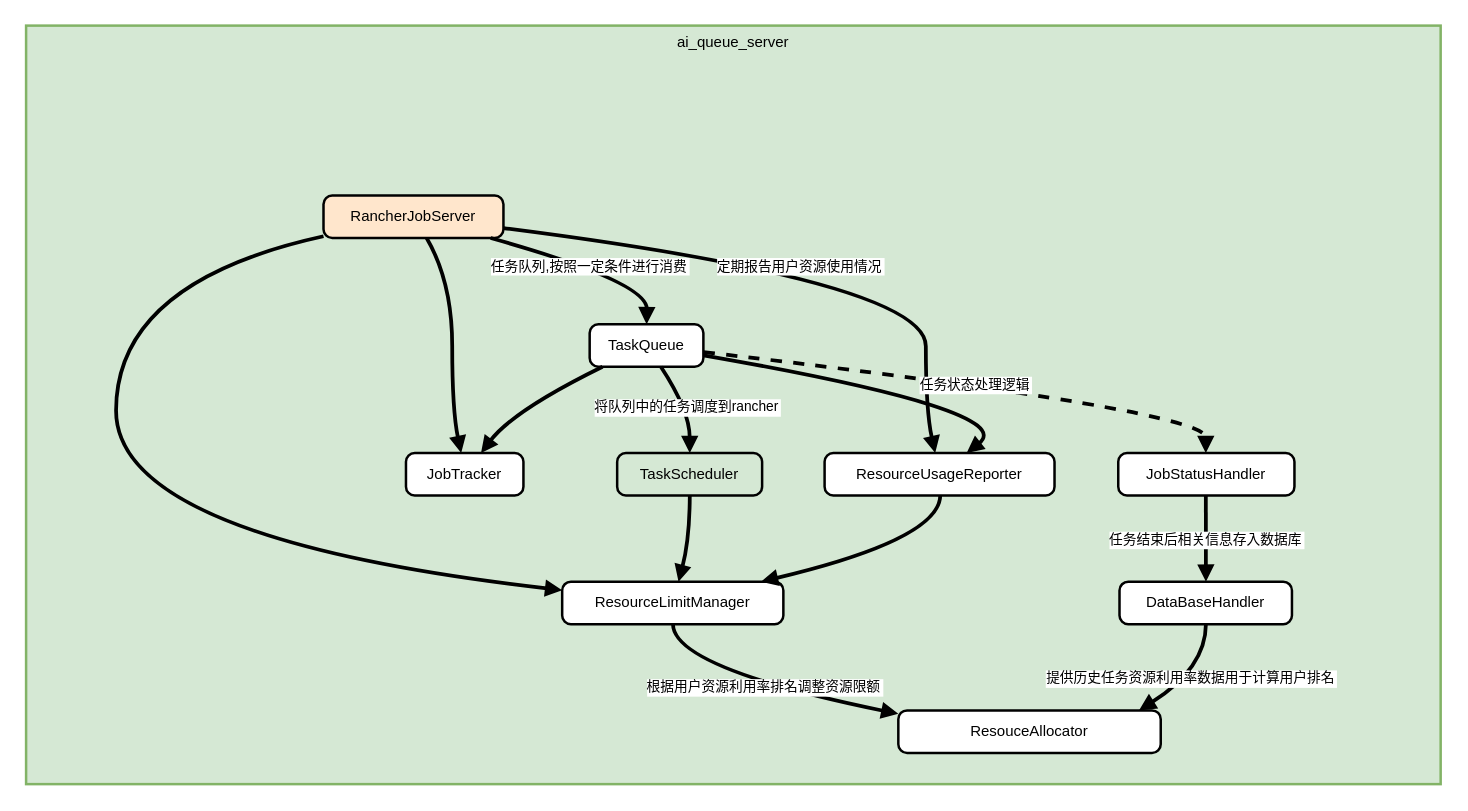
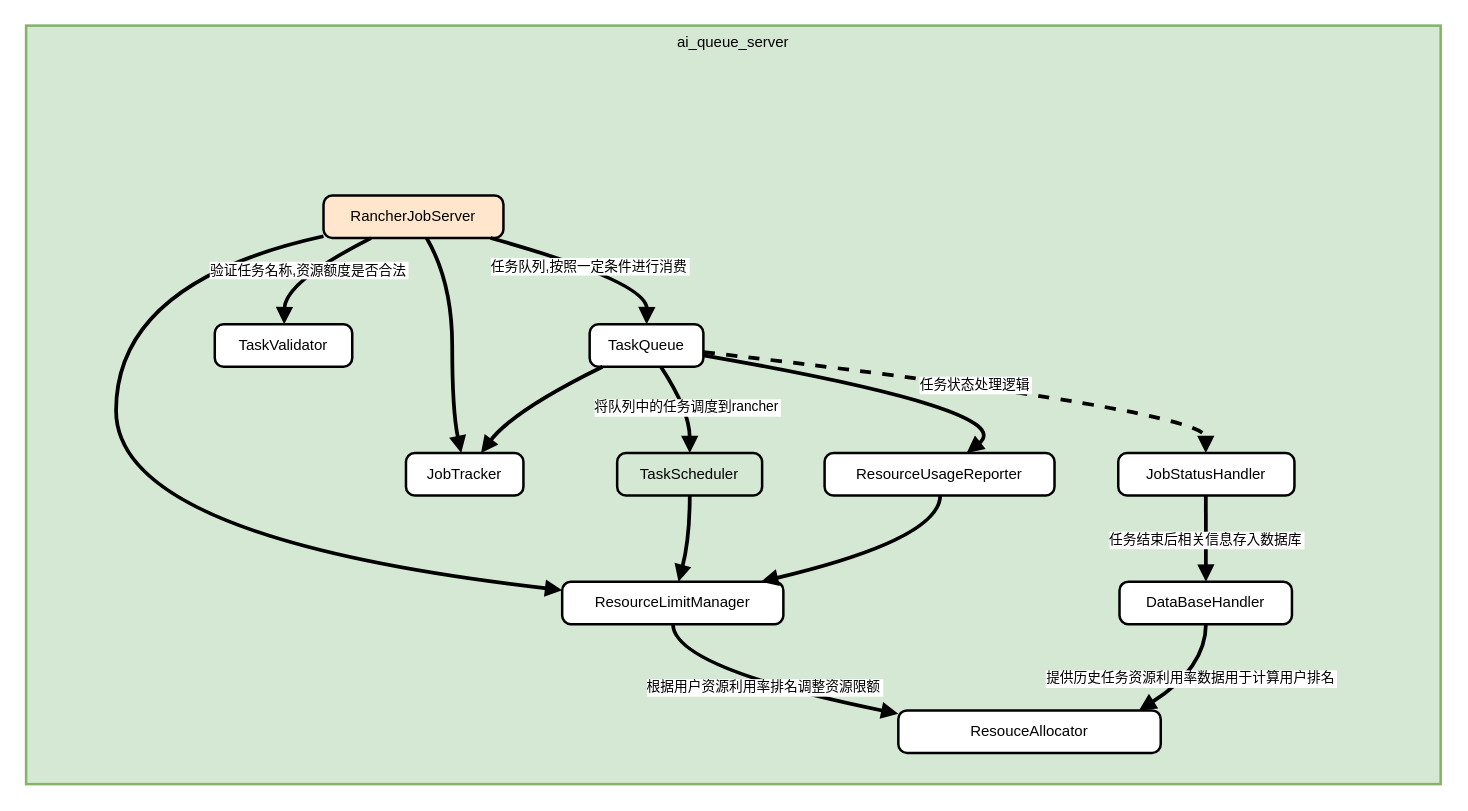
(738, 265) -> none
none -> (322, 266)
none -> (283, 346)
